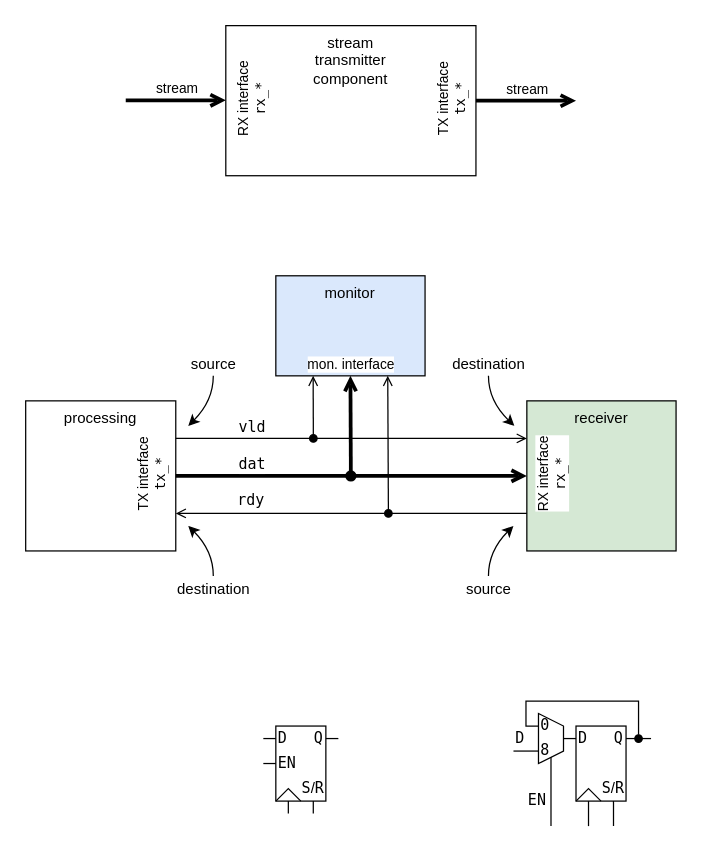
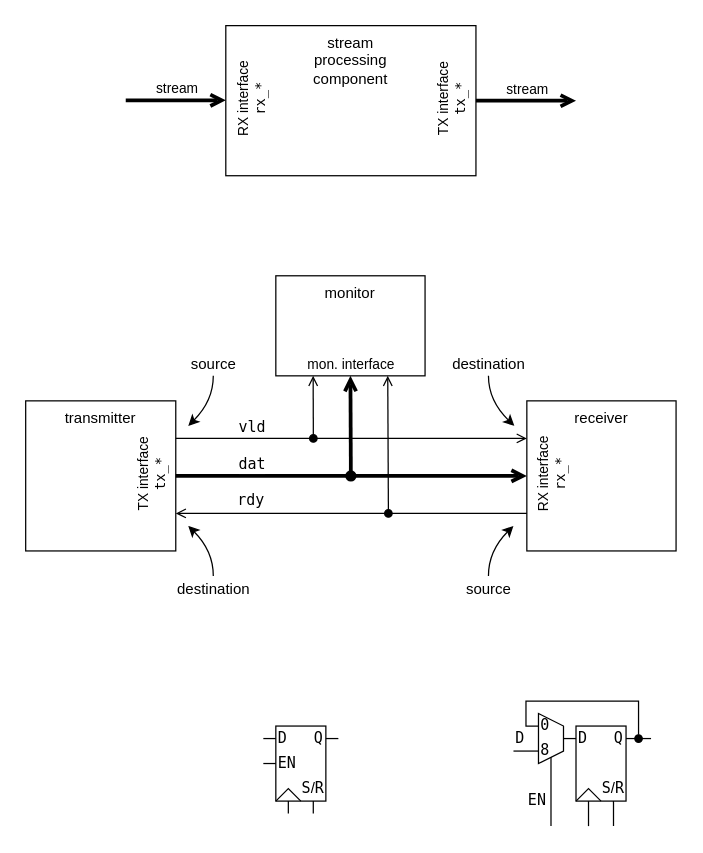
(351, 61) -> (351, 61)
(350, 326) -> (350, 326)
(101, 418) -> (101, 418)
(601, 476) -> (601, 476)
